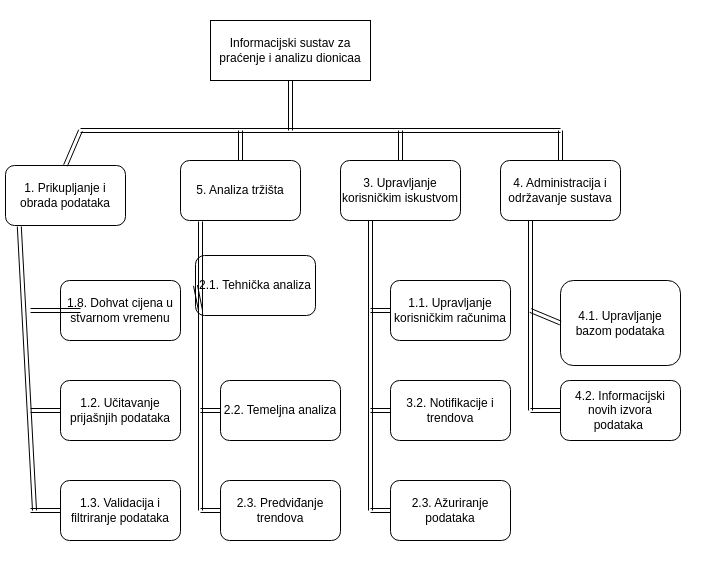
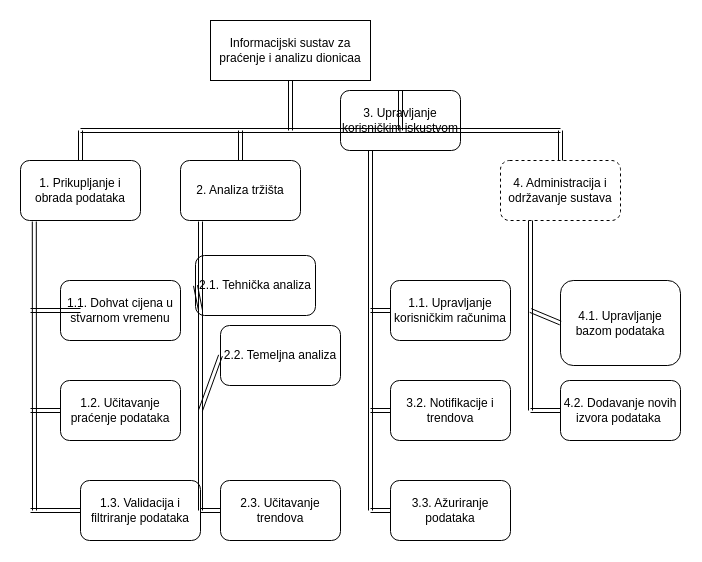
(241, 191) -> (241, 191)
(401, 191) -> (401, 121)
(561, 191) -> (561, 191)
(66, 196) -> (81, 191)
(121, 311) -> (121, 311)
(121, 411) -> (121, 411)
(281, 411) -> (281, 356)
(621, 411) -> (621, 411)
(121, 511) -> (141, 511)
(281, 511) -> (281, 511)
(451, 511) -> (451, 511)
